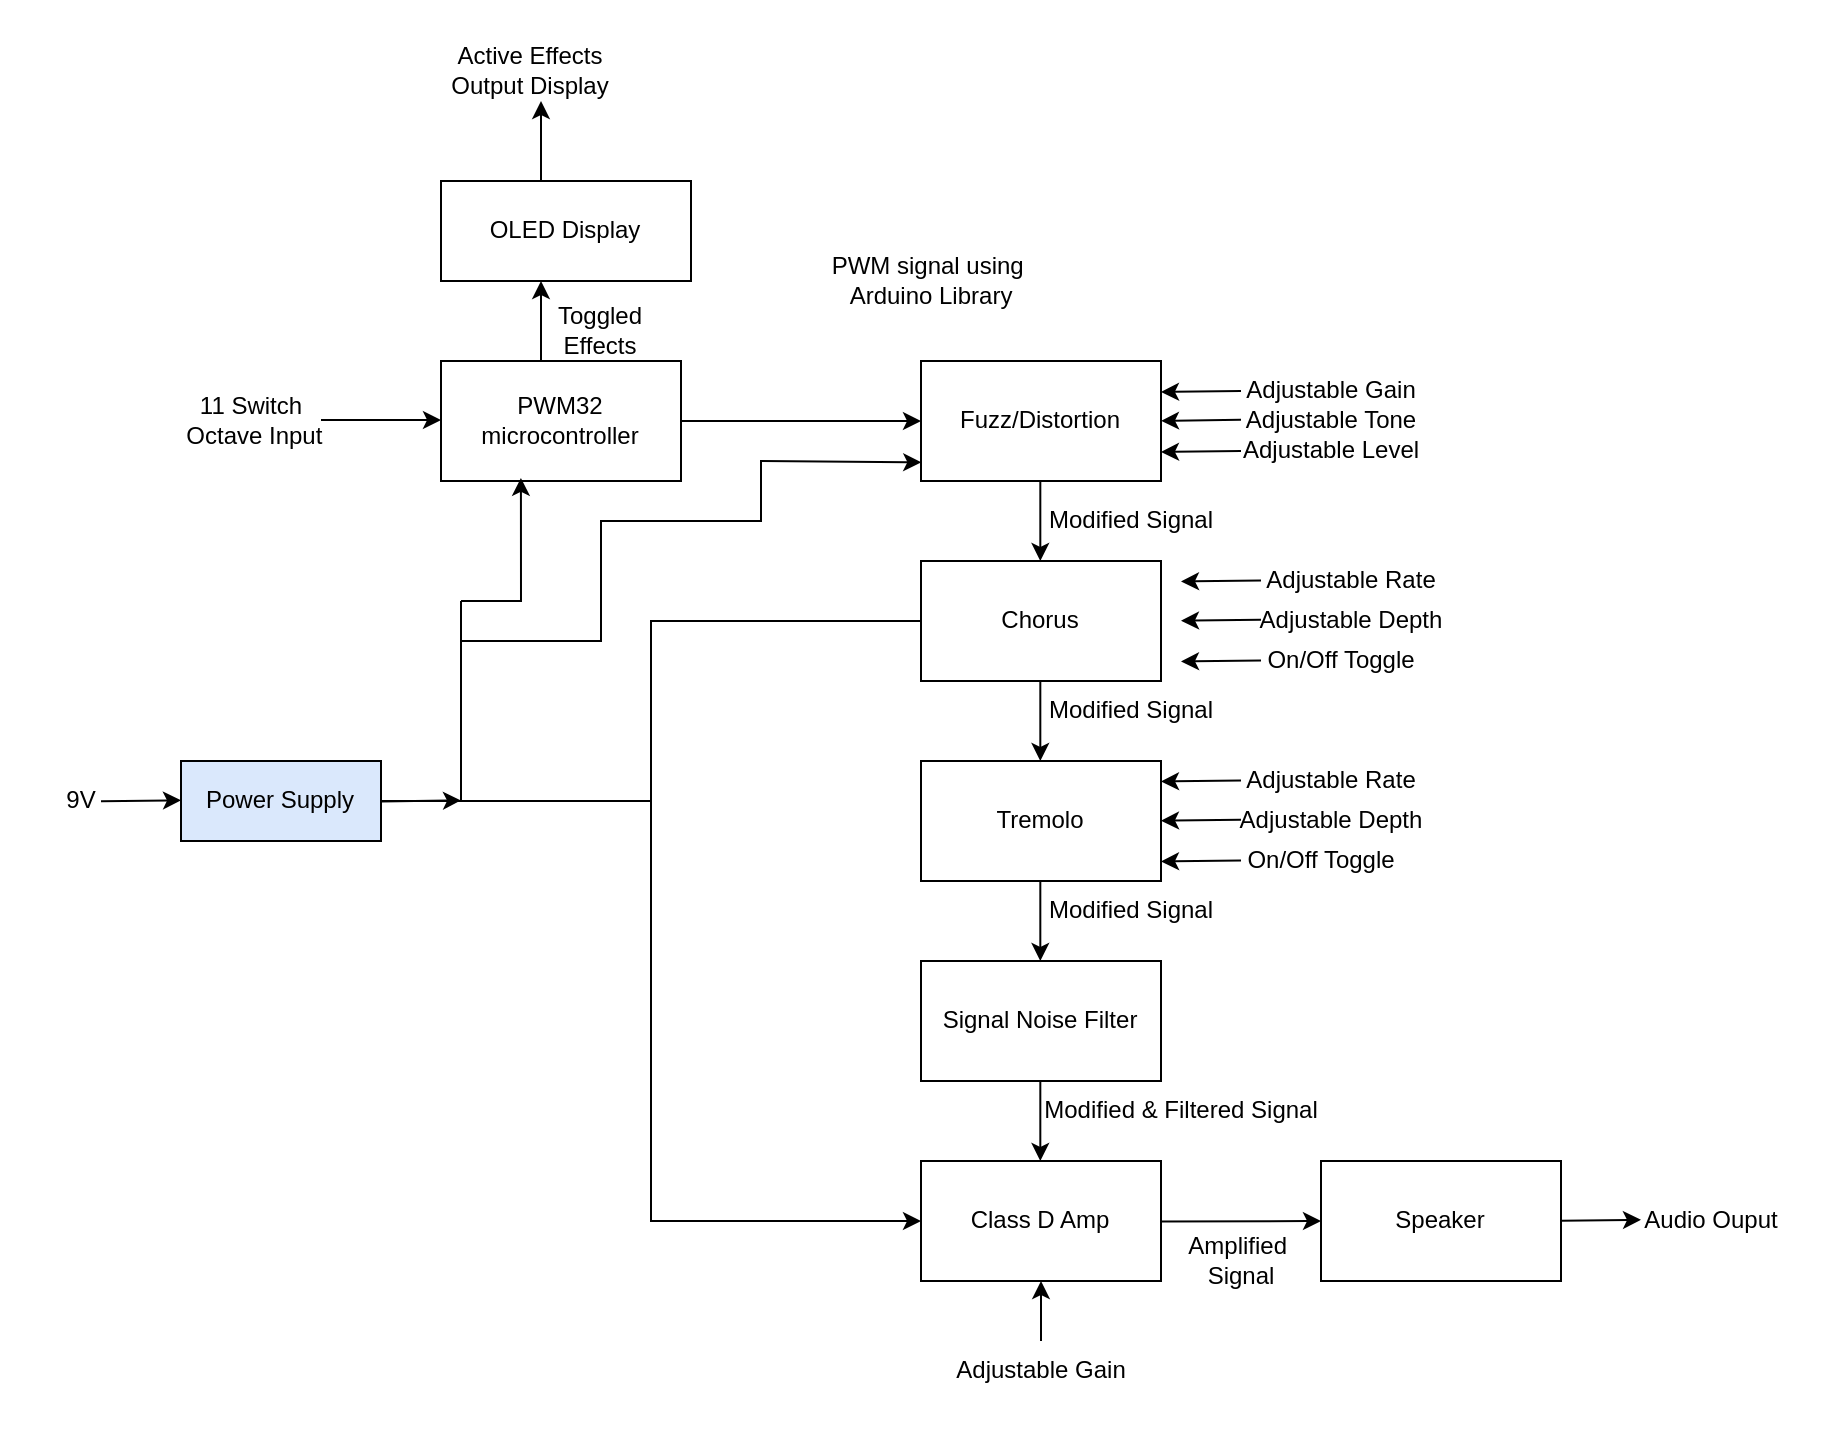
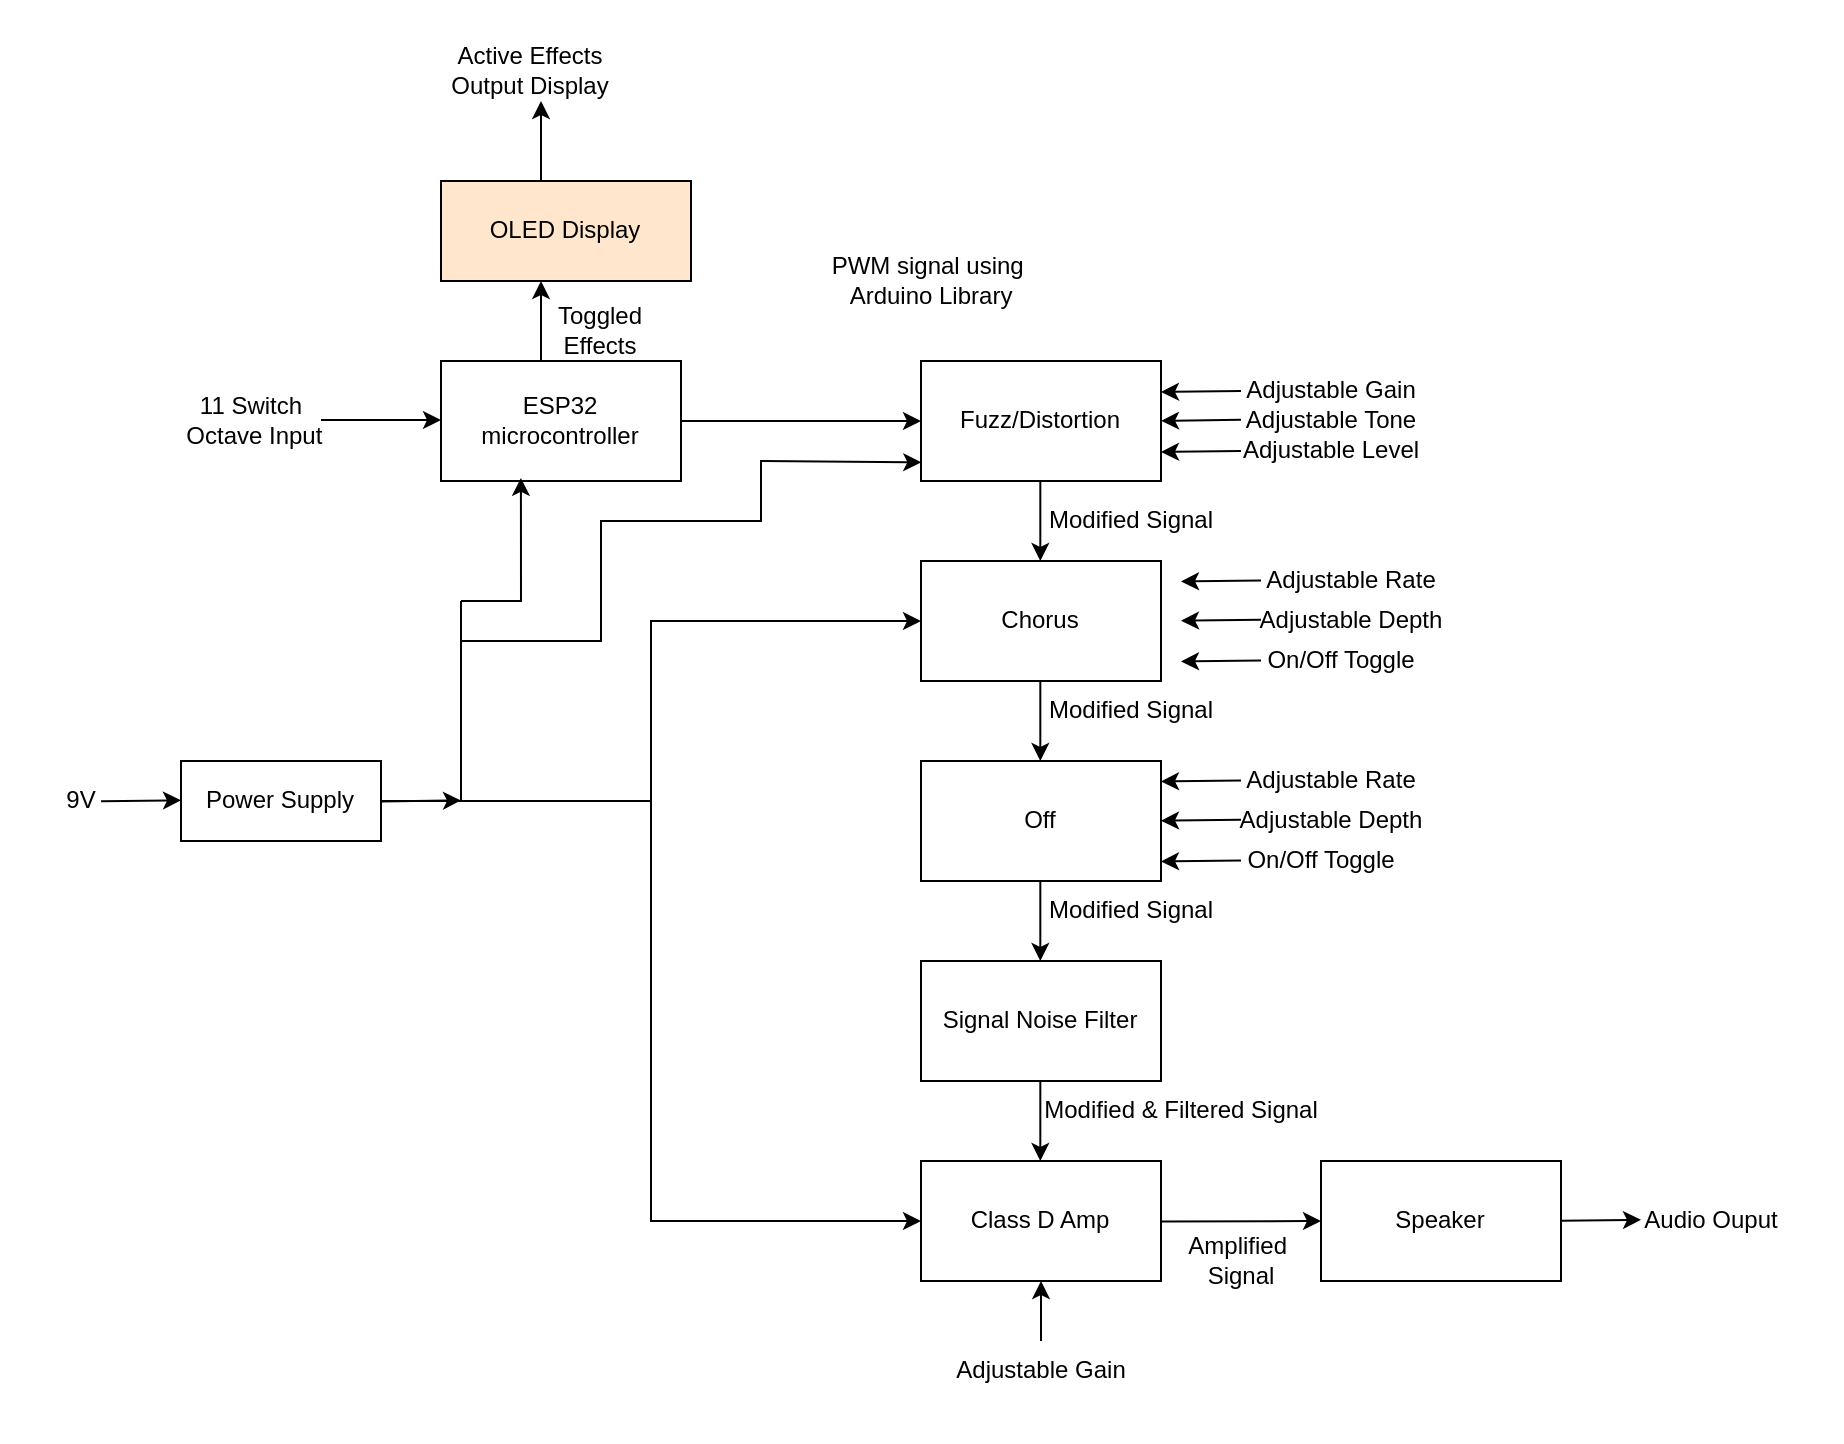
(566, 231) -> (566, 231)
(561, 421) -> (561, 421)
(911, 621) -> (906, 621)
(281, 801) -> (281, 801)
(1041, 821) -> (1041, 821)
